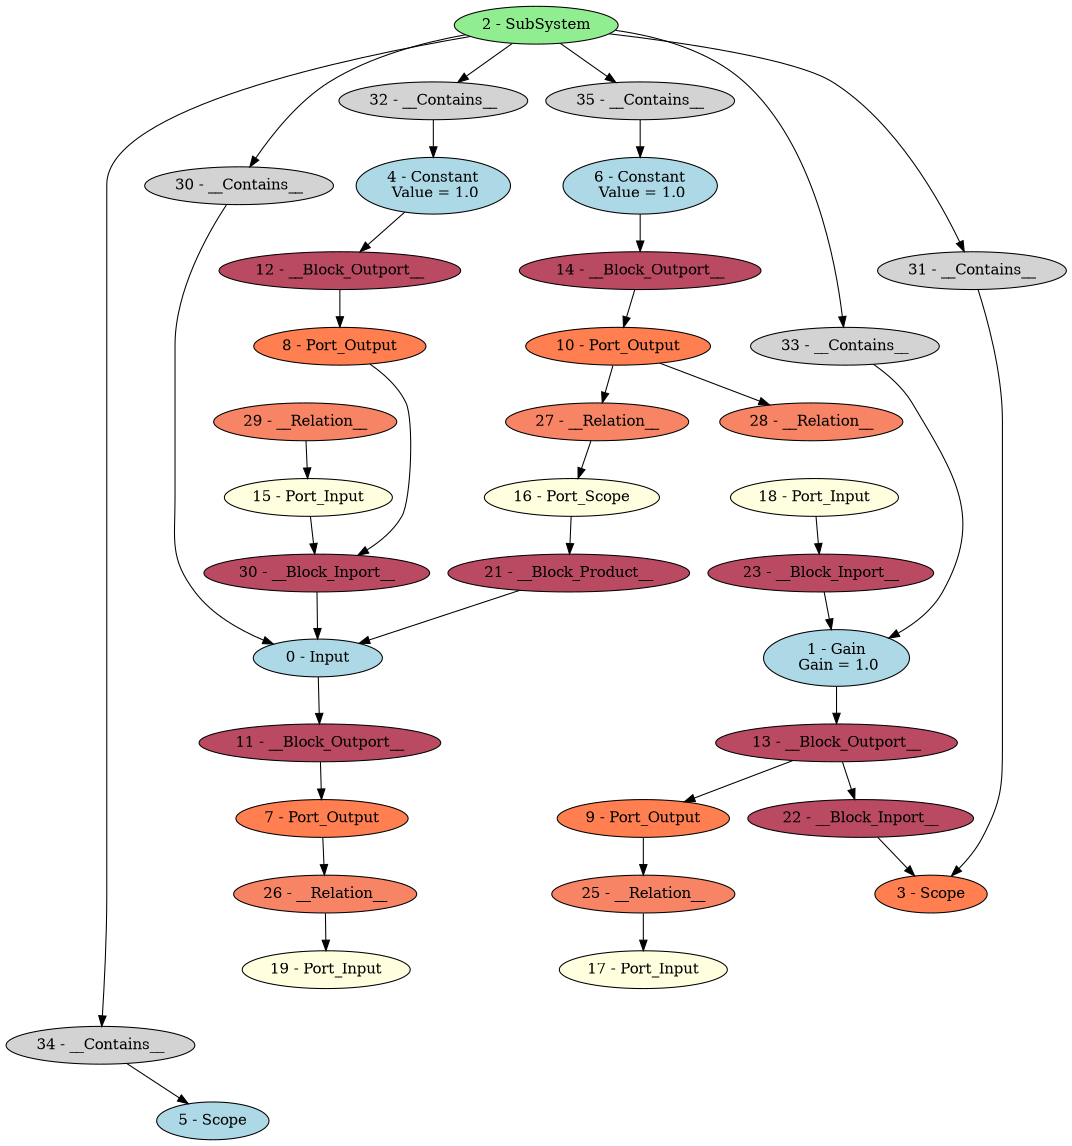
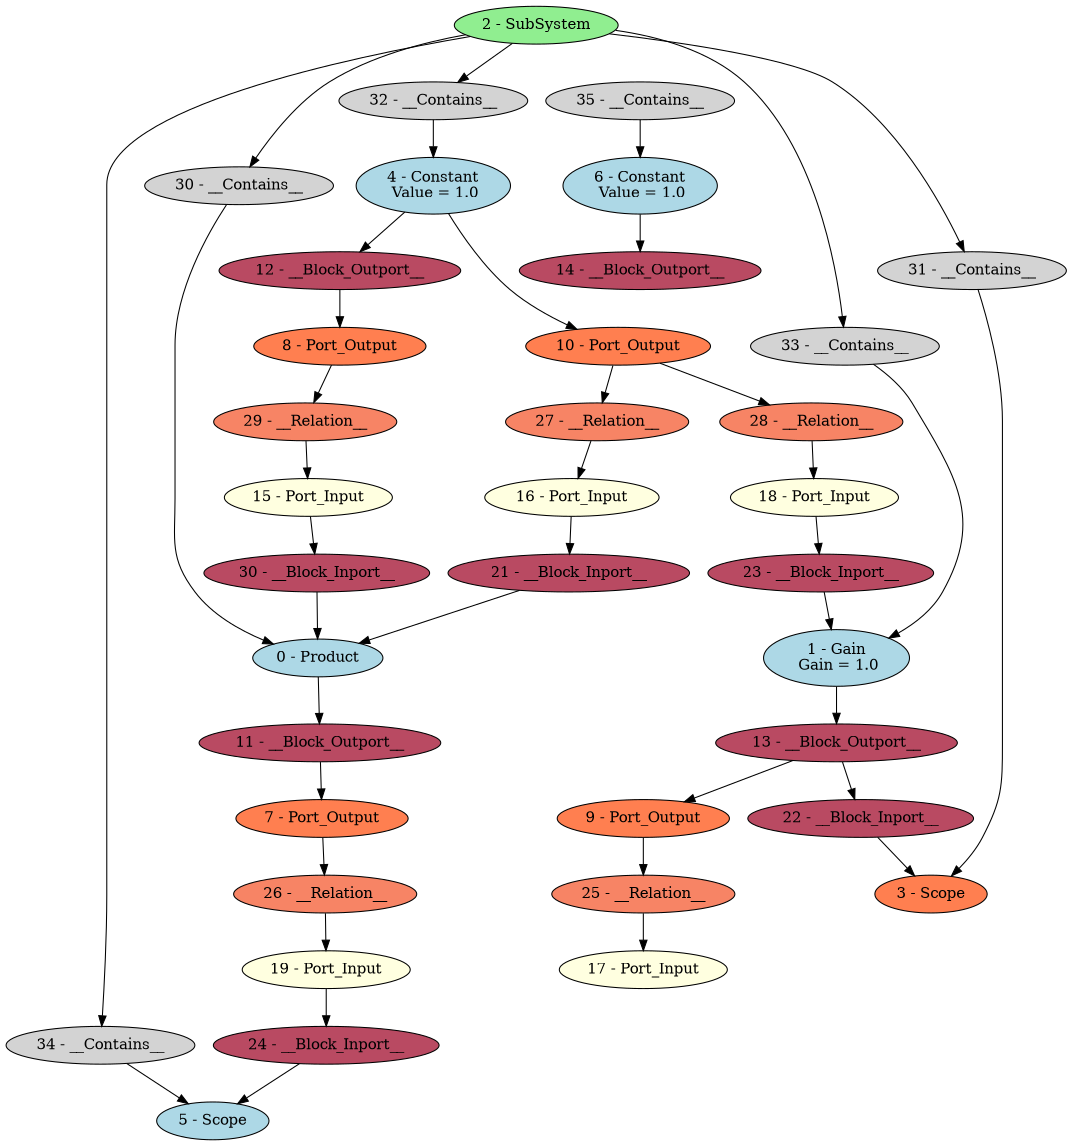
(584, 60) -> none
(631, 303) -> (499, 279)
none -> (813, 454)
(411, 457) -> (325, 379)
(572, 497) -> (572, 497)
(569, 573) -> (569, 573)
(318, 658) -> (318, 658)
none -> (326, 1045)
